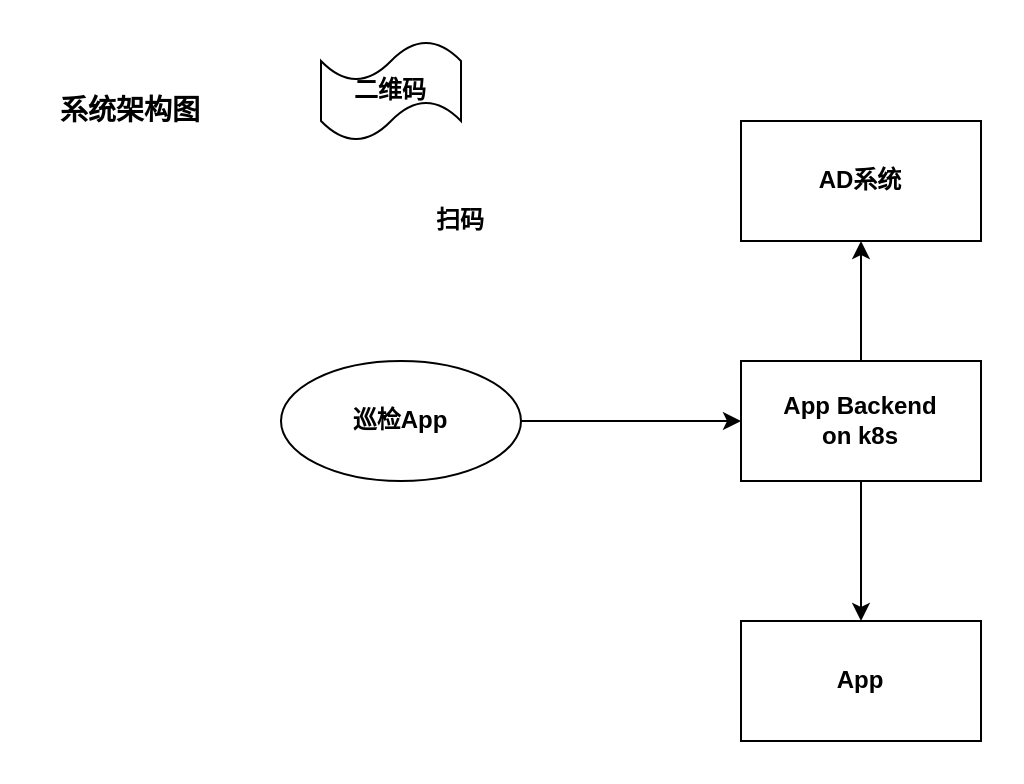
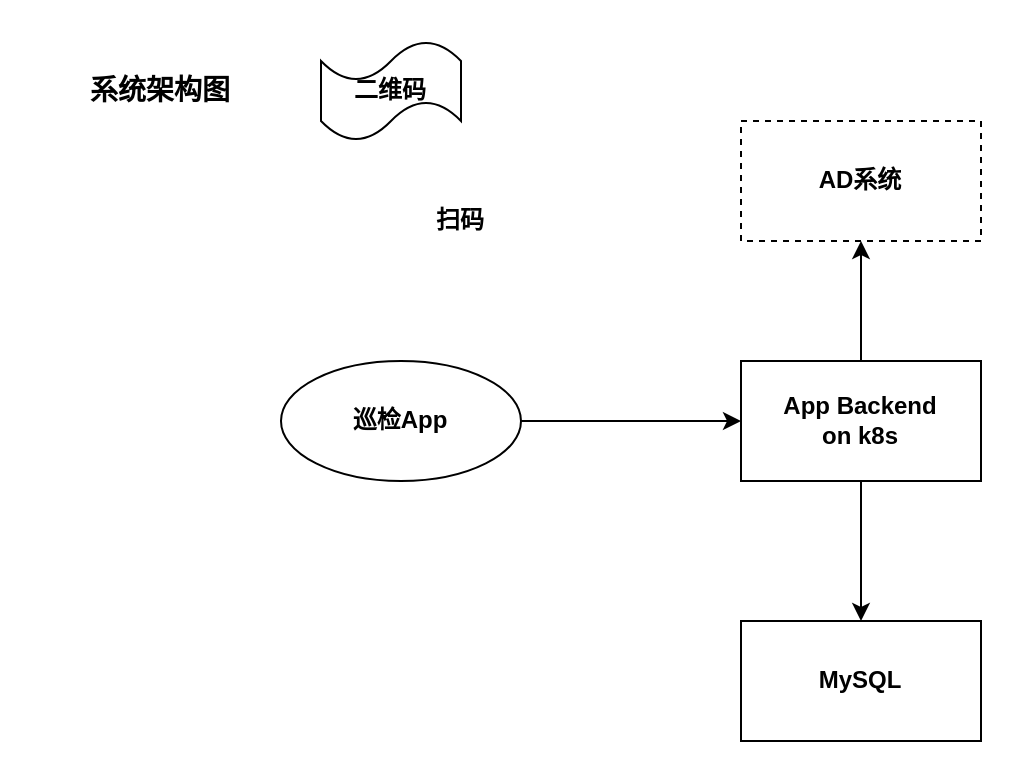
(131, 111) -> (161, 91)
(861, 181) -> (861, 181)
(861, 681) -> (861, 681)
